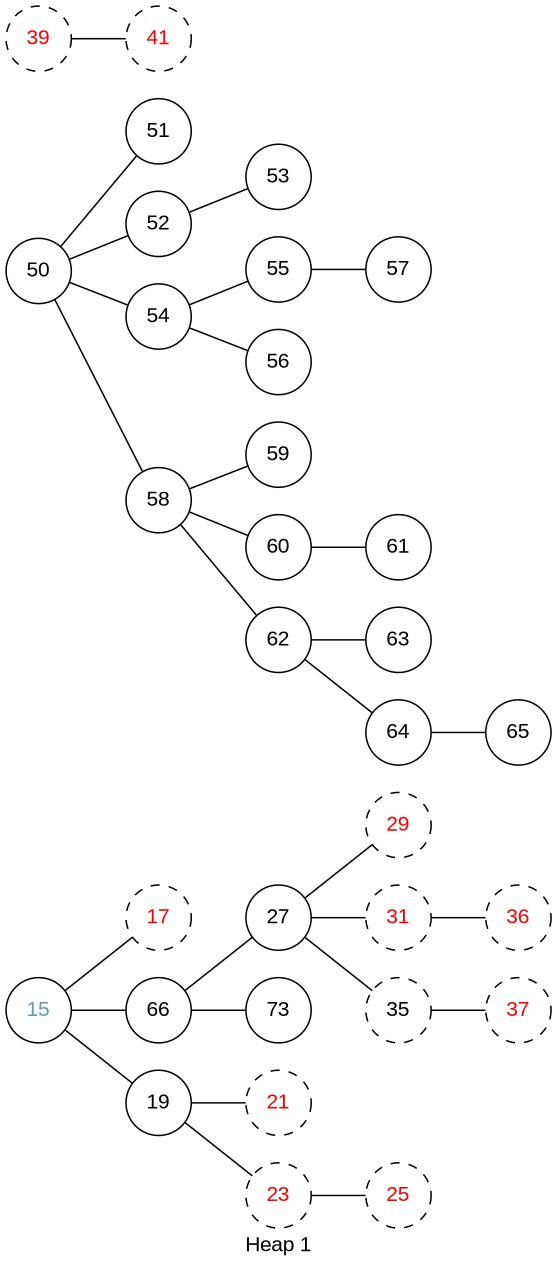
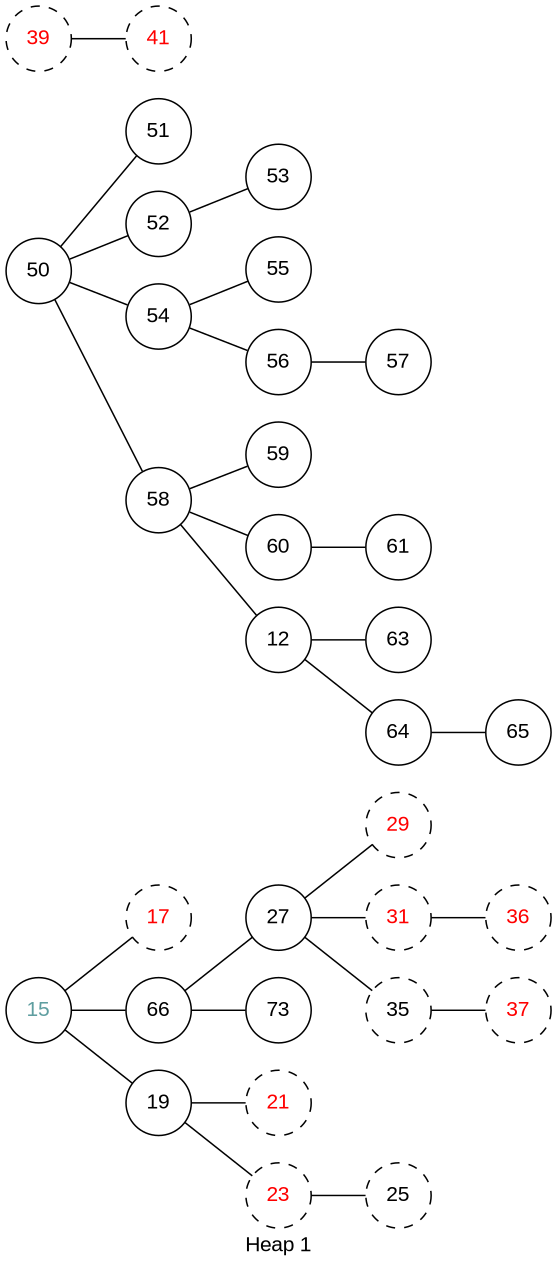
(338, 269) -> (338, 362)
(279, 640) -> (279, 640)
(398, 1195) -> (398, 1195)
